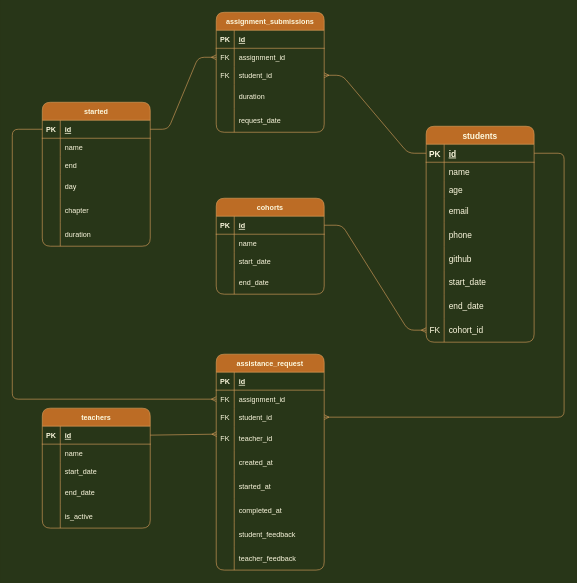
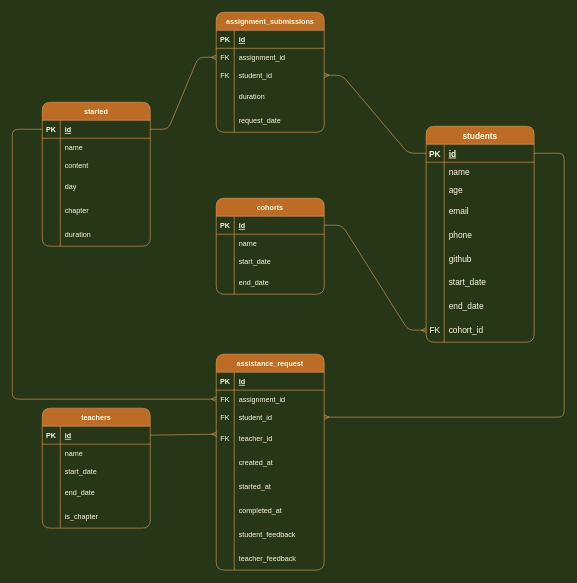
(71, 166) -> (79, 166)
(81, 517) -> (84, 517)
